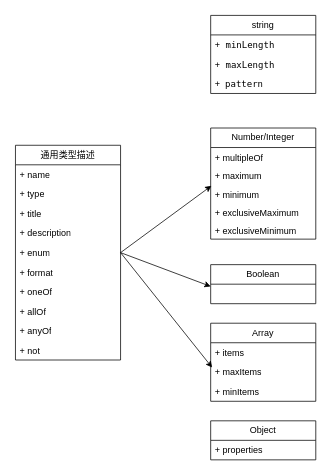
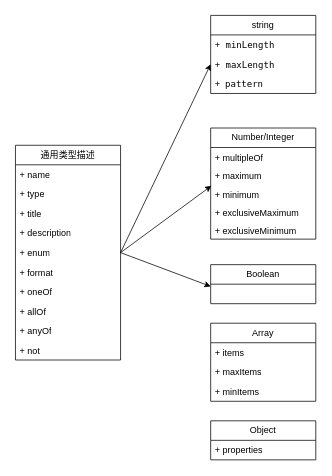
none -> (165, 158)
(165, 308) -> none
